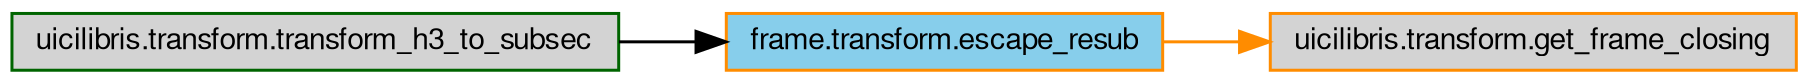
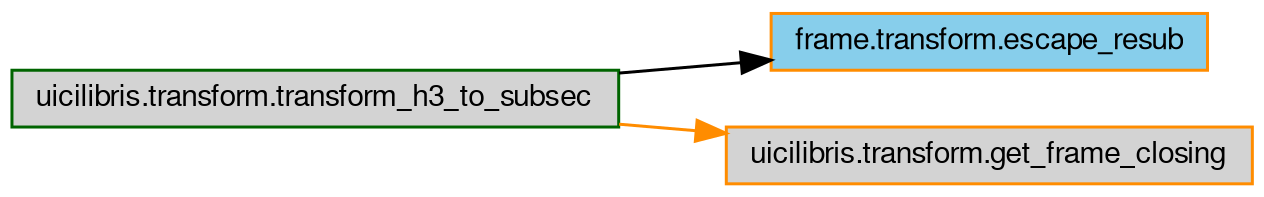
(1201, 42) -> (658, 127)
